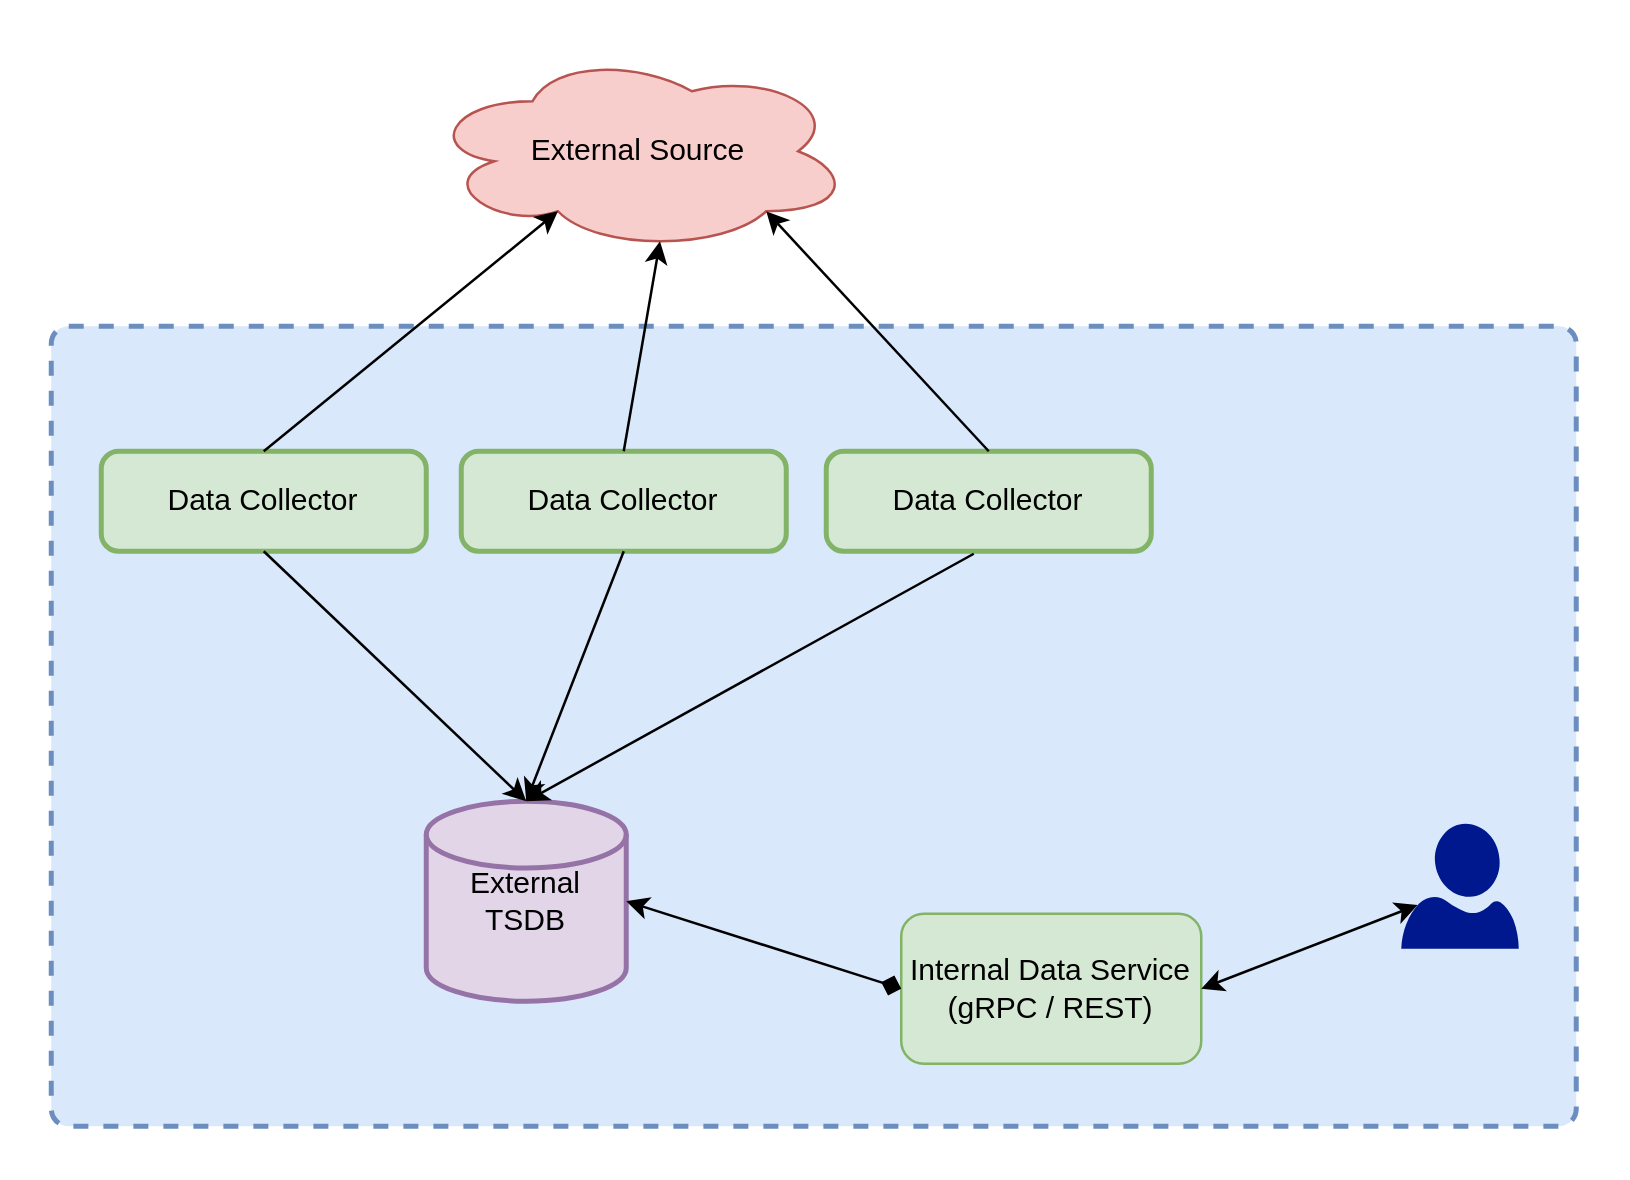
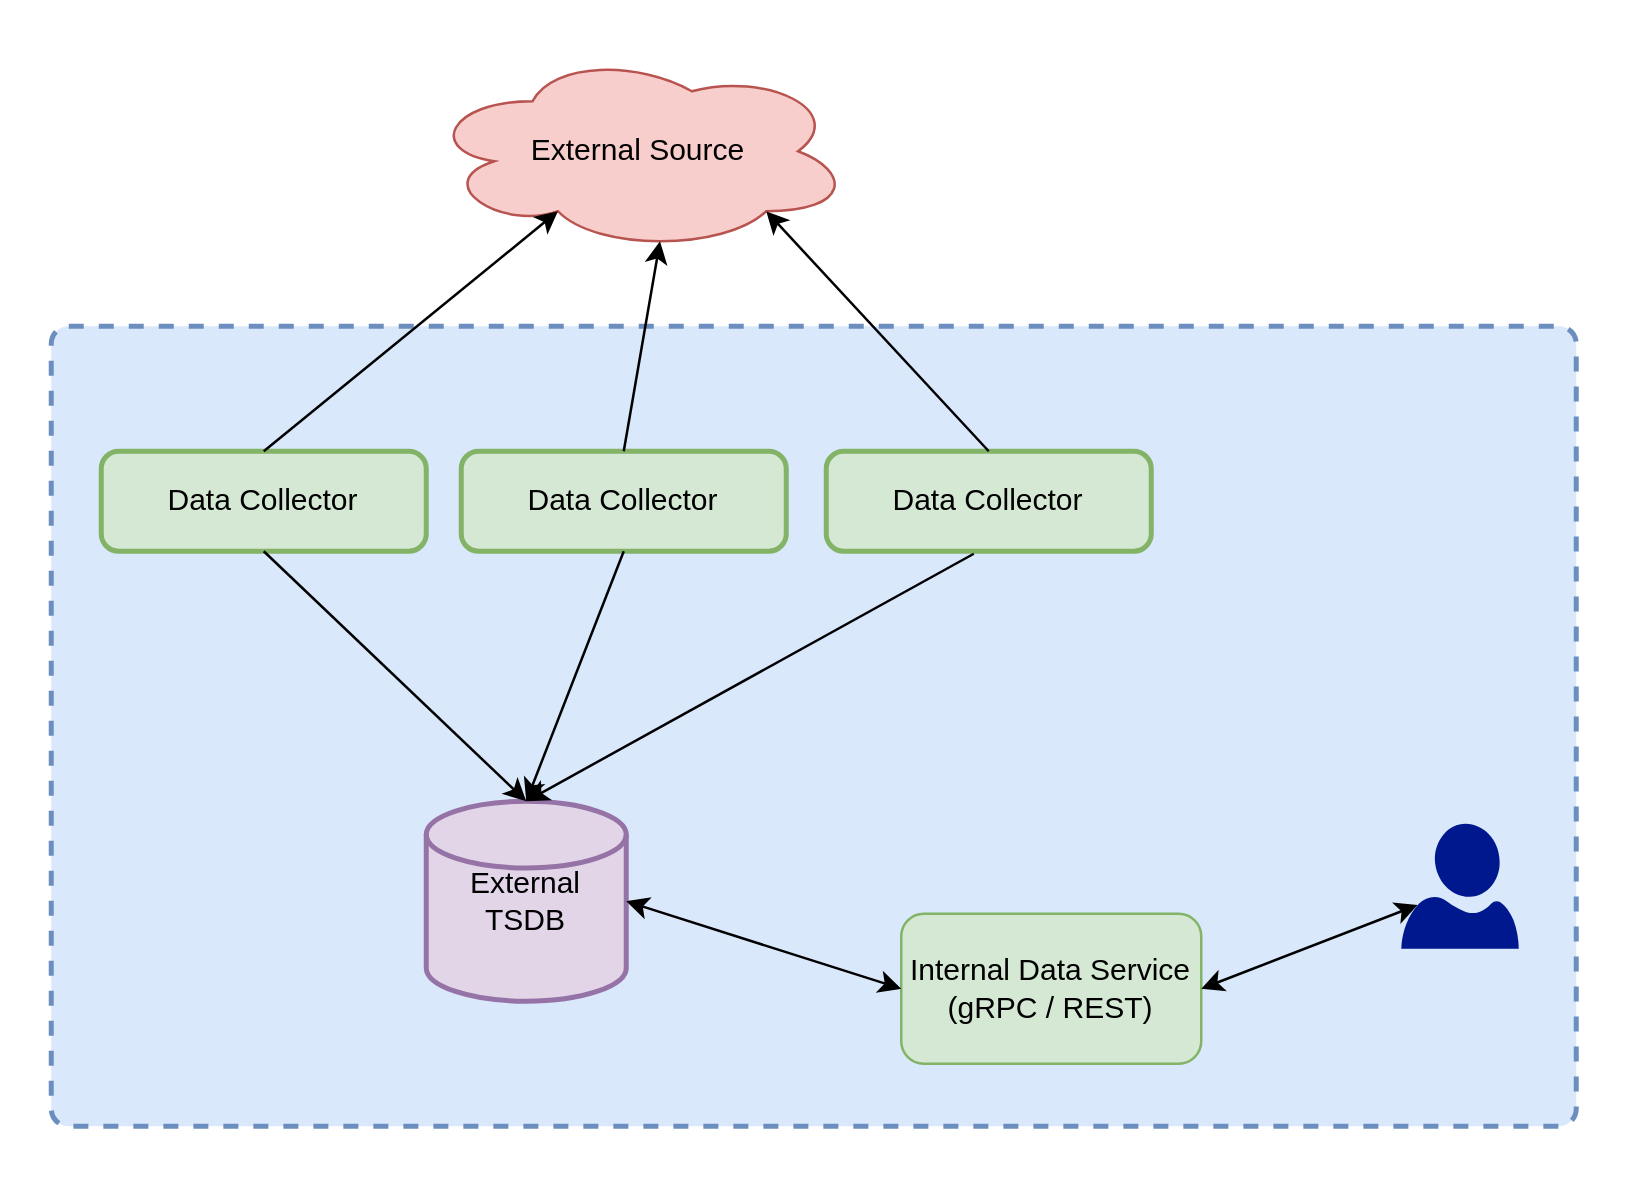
(881, 982) -> (882, 983)
